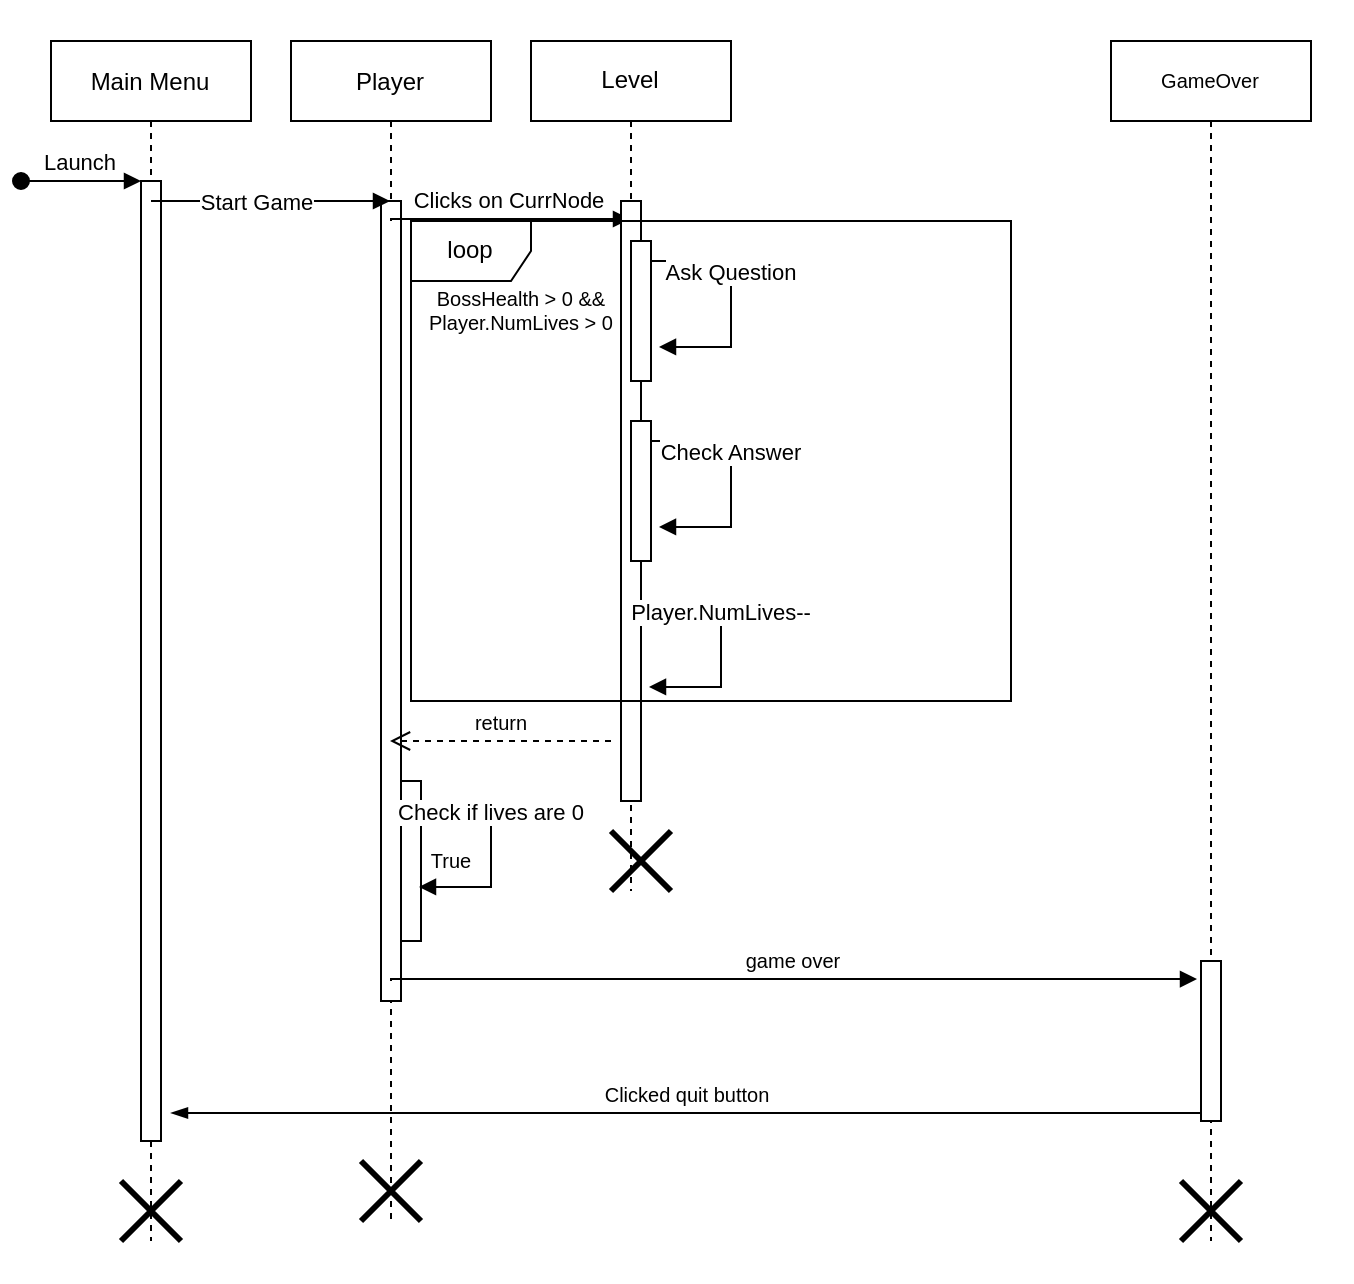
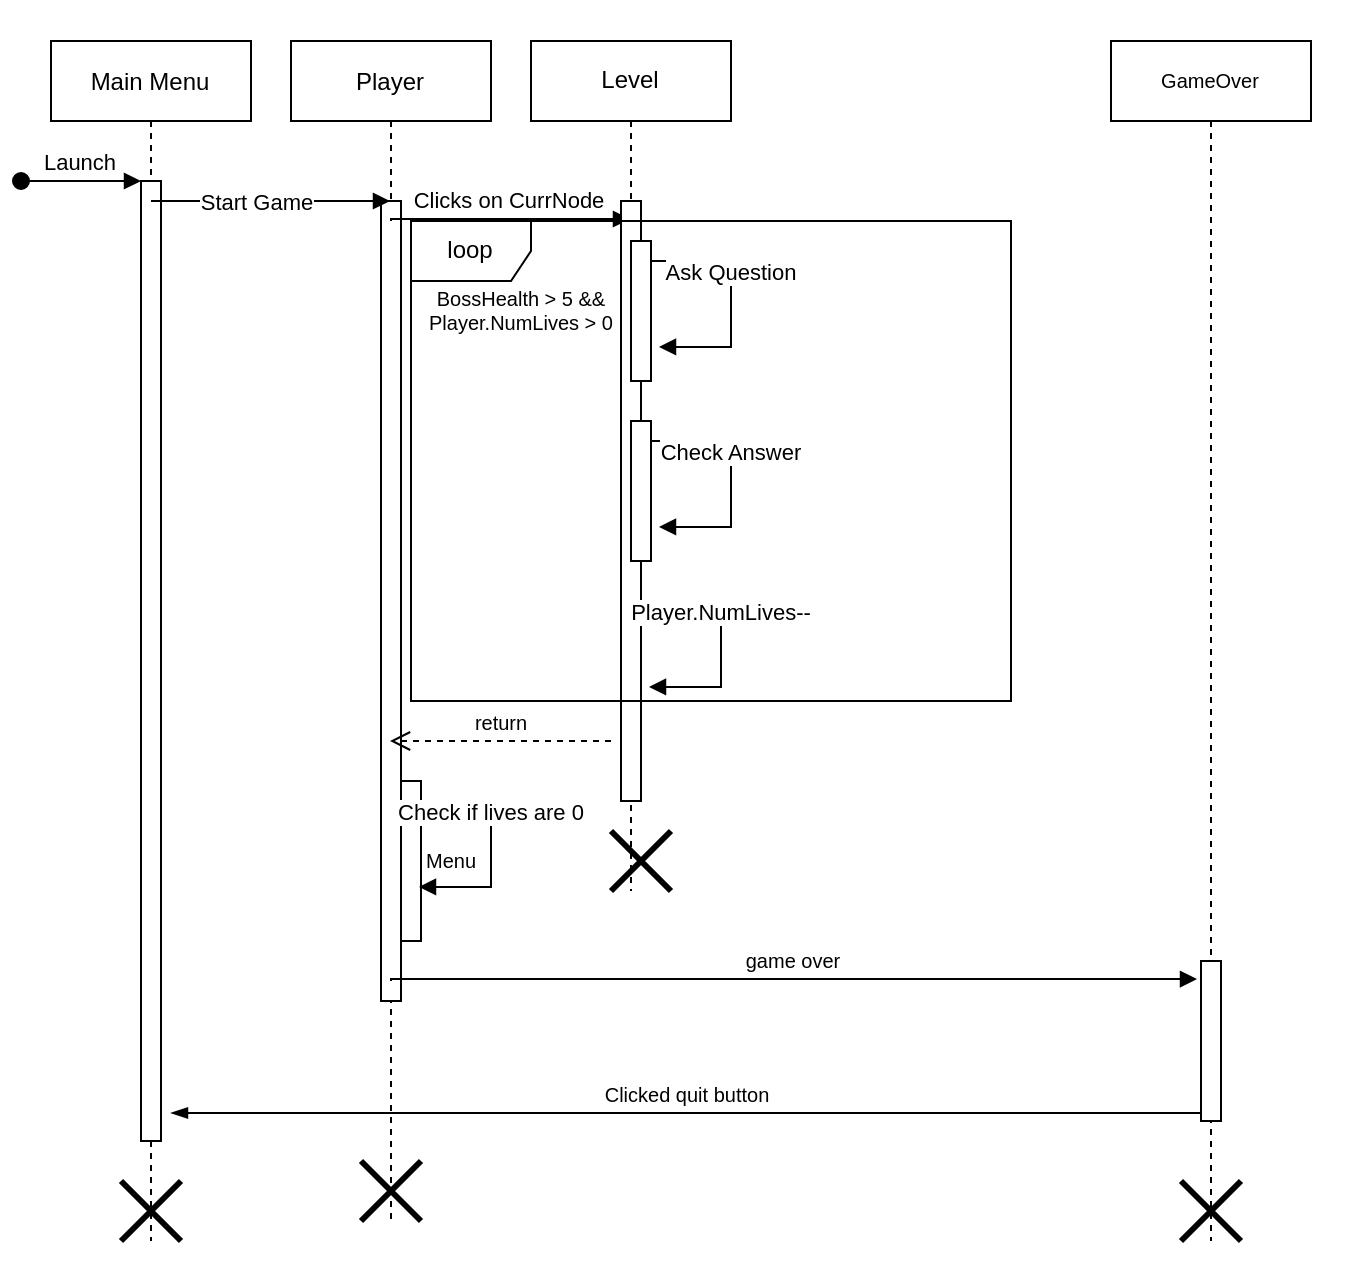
(522, 311) -> (522, 311)
(452, 861) -> (452, 861)
